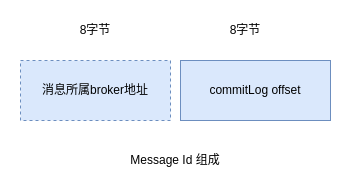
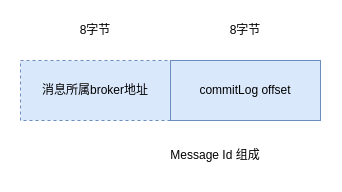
(256, 91) -> (246, 91)
(176, 161) -> (216, 156)
